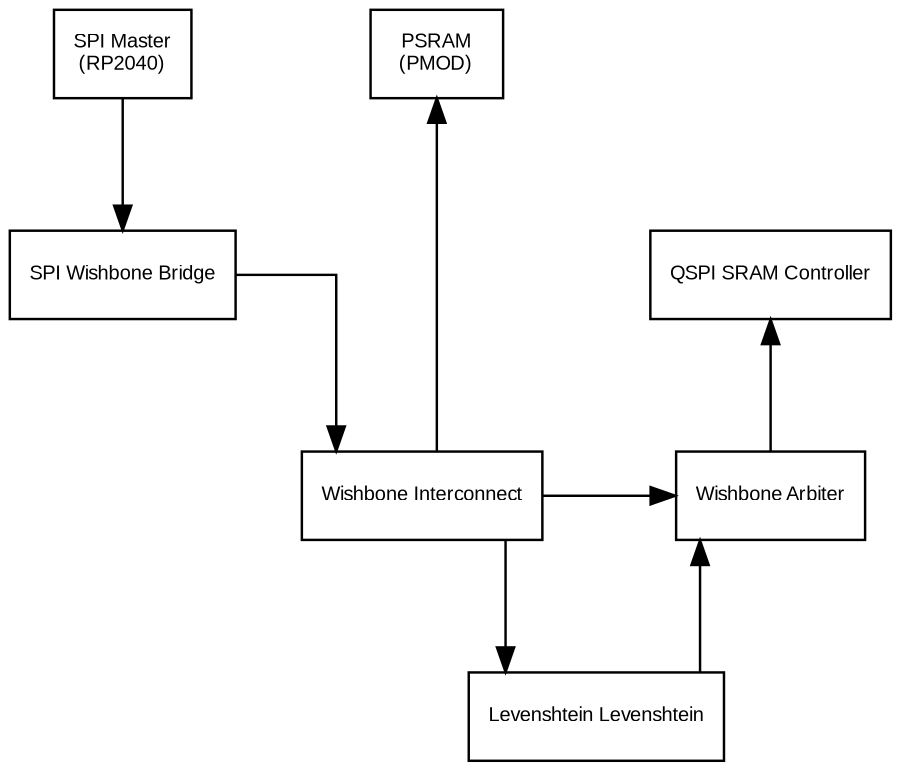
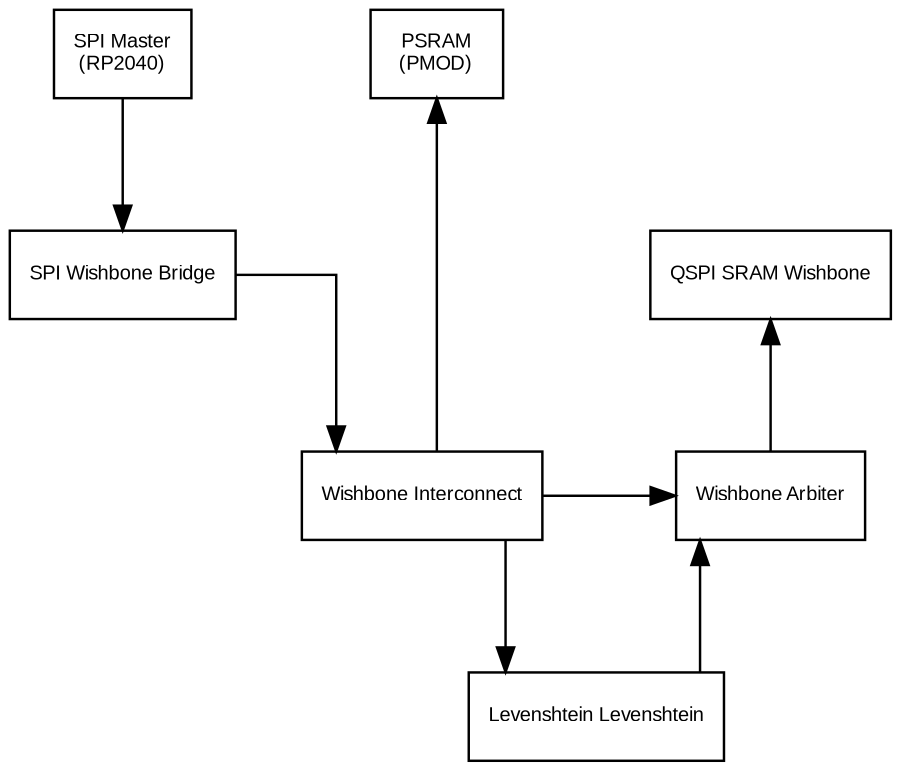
(771, 275) -> (771, 275)
